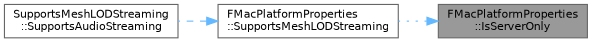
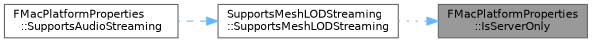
(91, 21) -> (91, 21)
(308, 21) -> (308, 21)
